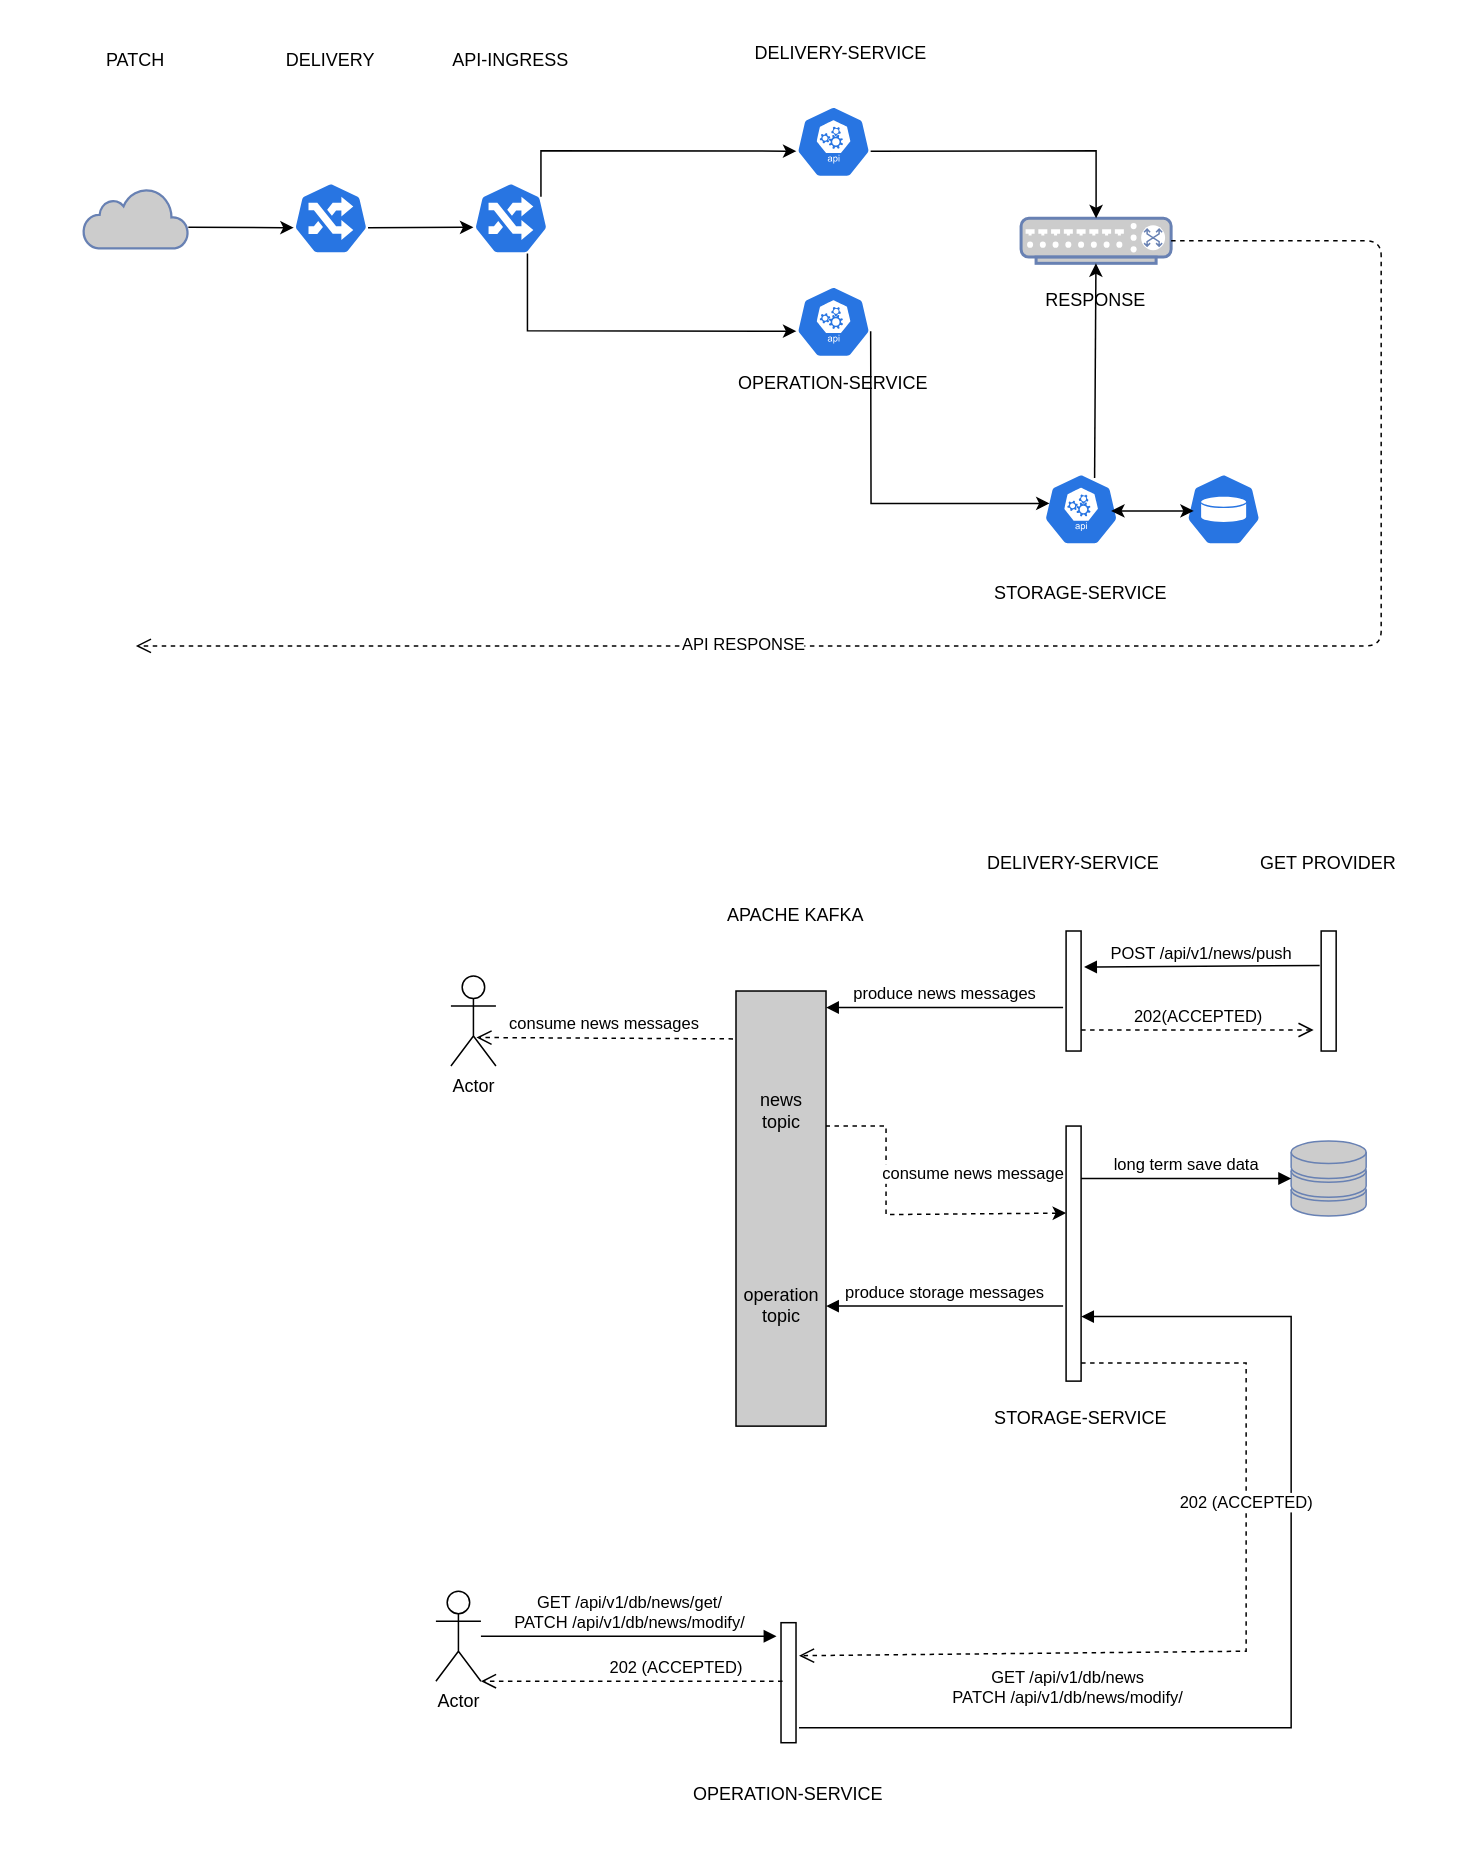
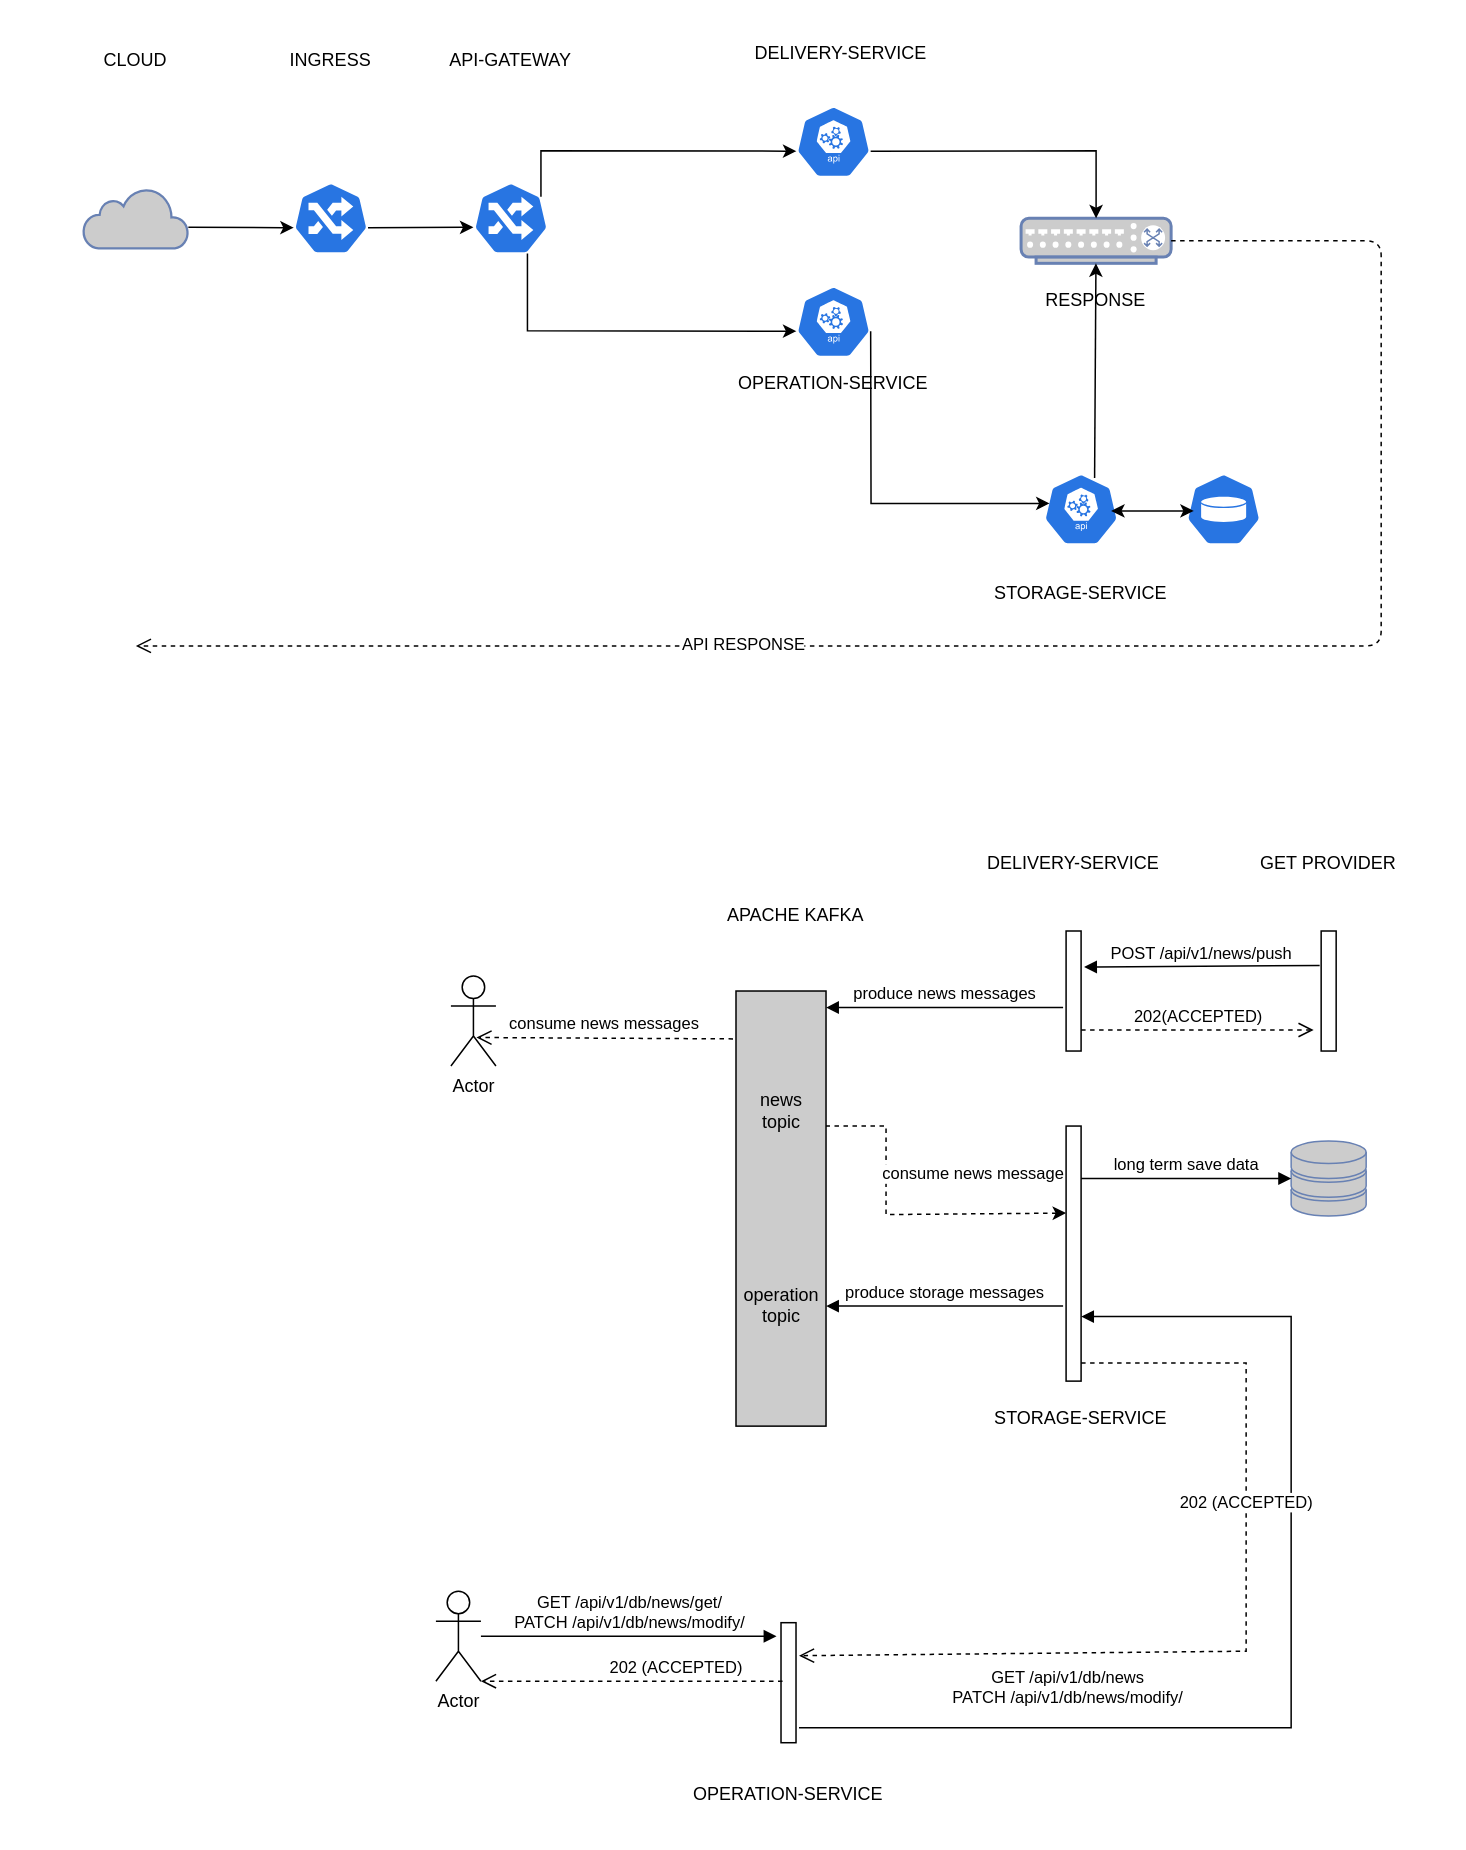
(136, 61) -> (136, 61)
(331, 61) -> (331, 61)
(511, 61) -> (511, 61)
